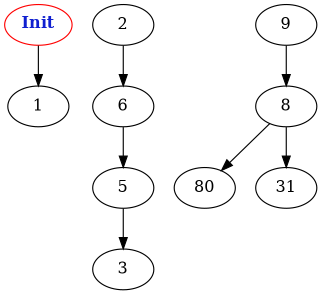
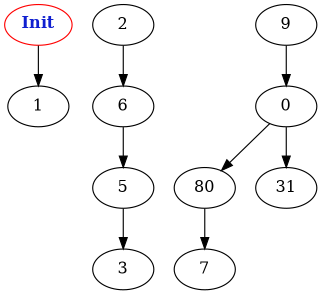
(286, 106) -> (286, 106)
none -> (205, 269)
